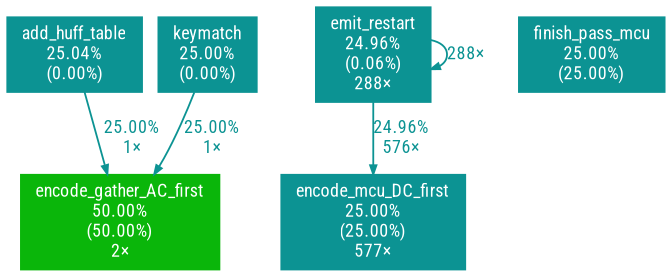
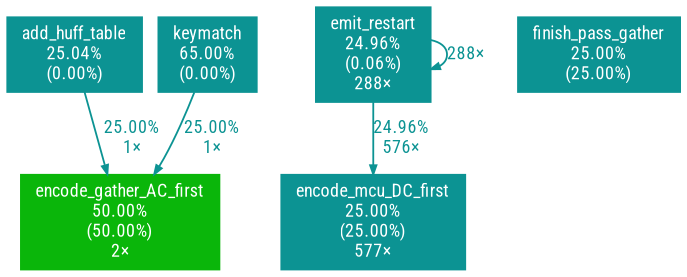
(208, 55) -> (208, 55)
(592, 55) -> (599, 55)
